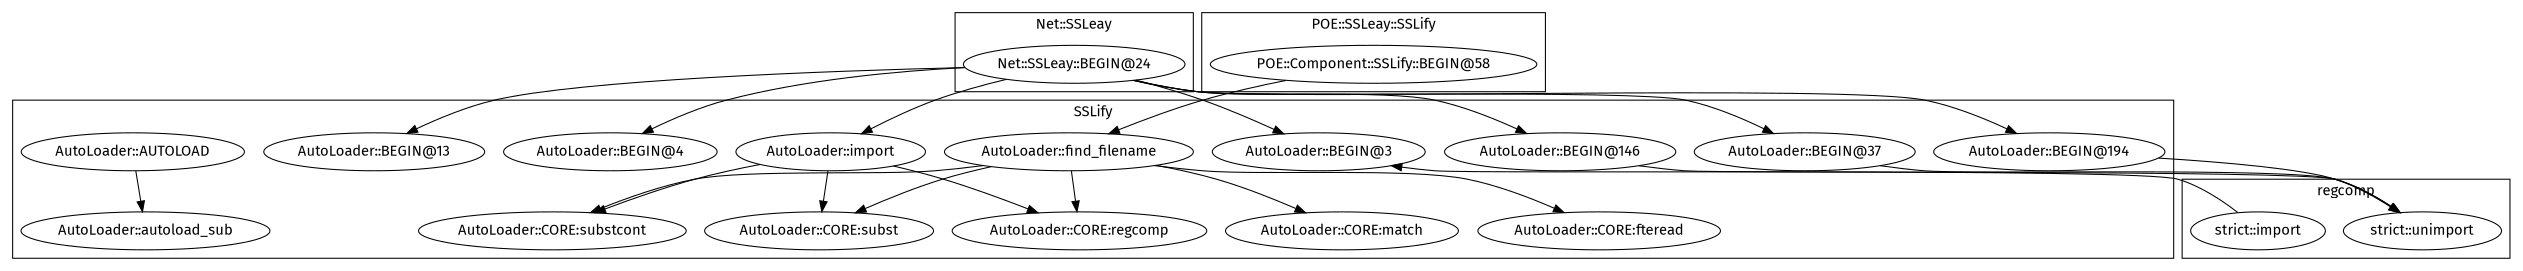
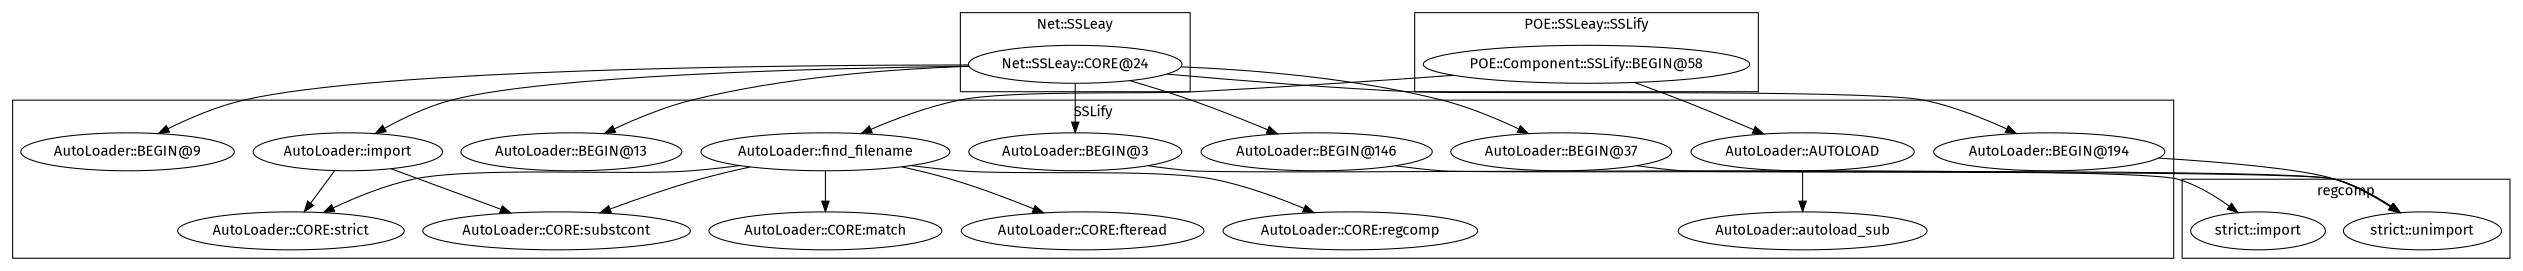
(1074, 64) -> (1075, 64)
none -> (1697, 107)
(610, 152) -> (128, 152)
(1634, 172) -> (1692, 171)
(961, 185) -> none
(819, 231) -> (291, 231)
